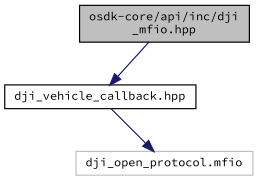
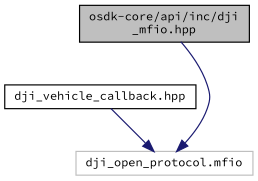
(134, 59) -> (209, 92)
